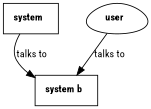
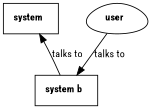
(15, 55) -> (52, 58)
